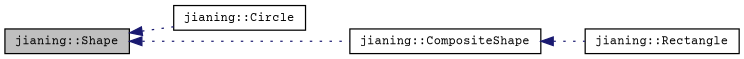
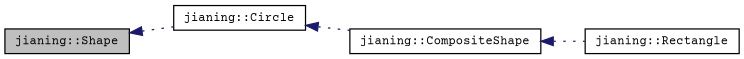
(246, 41) -> (334, 29)
